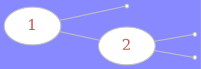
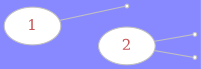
(80, 36) -> none
